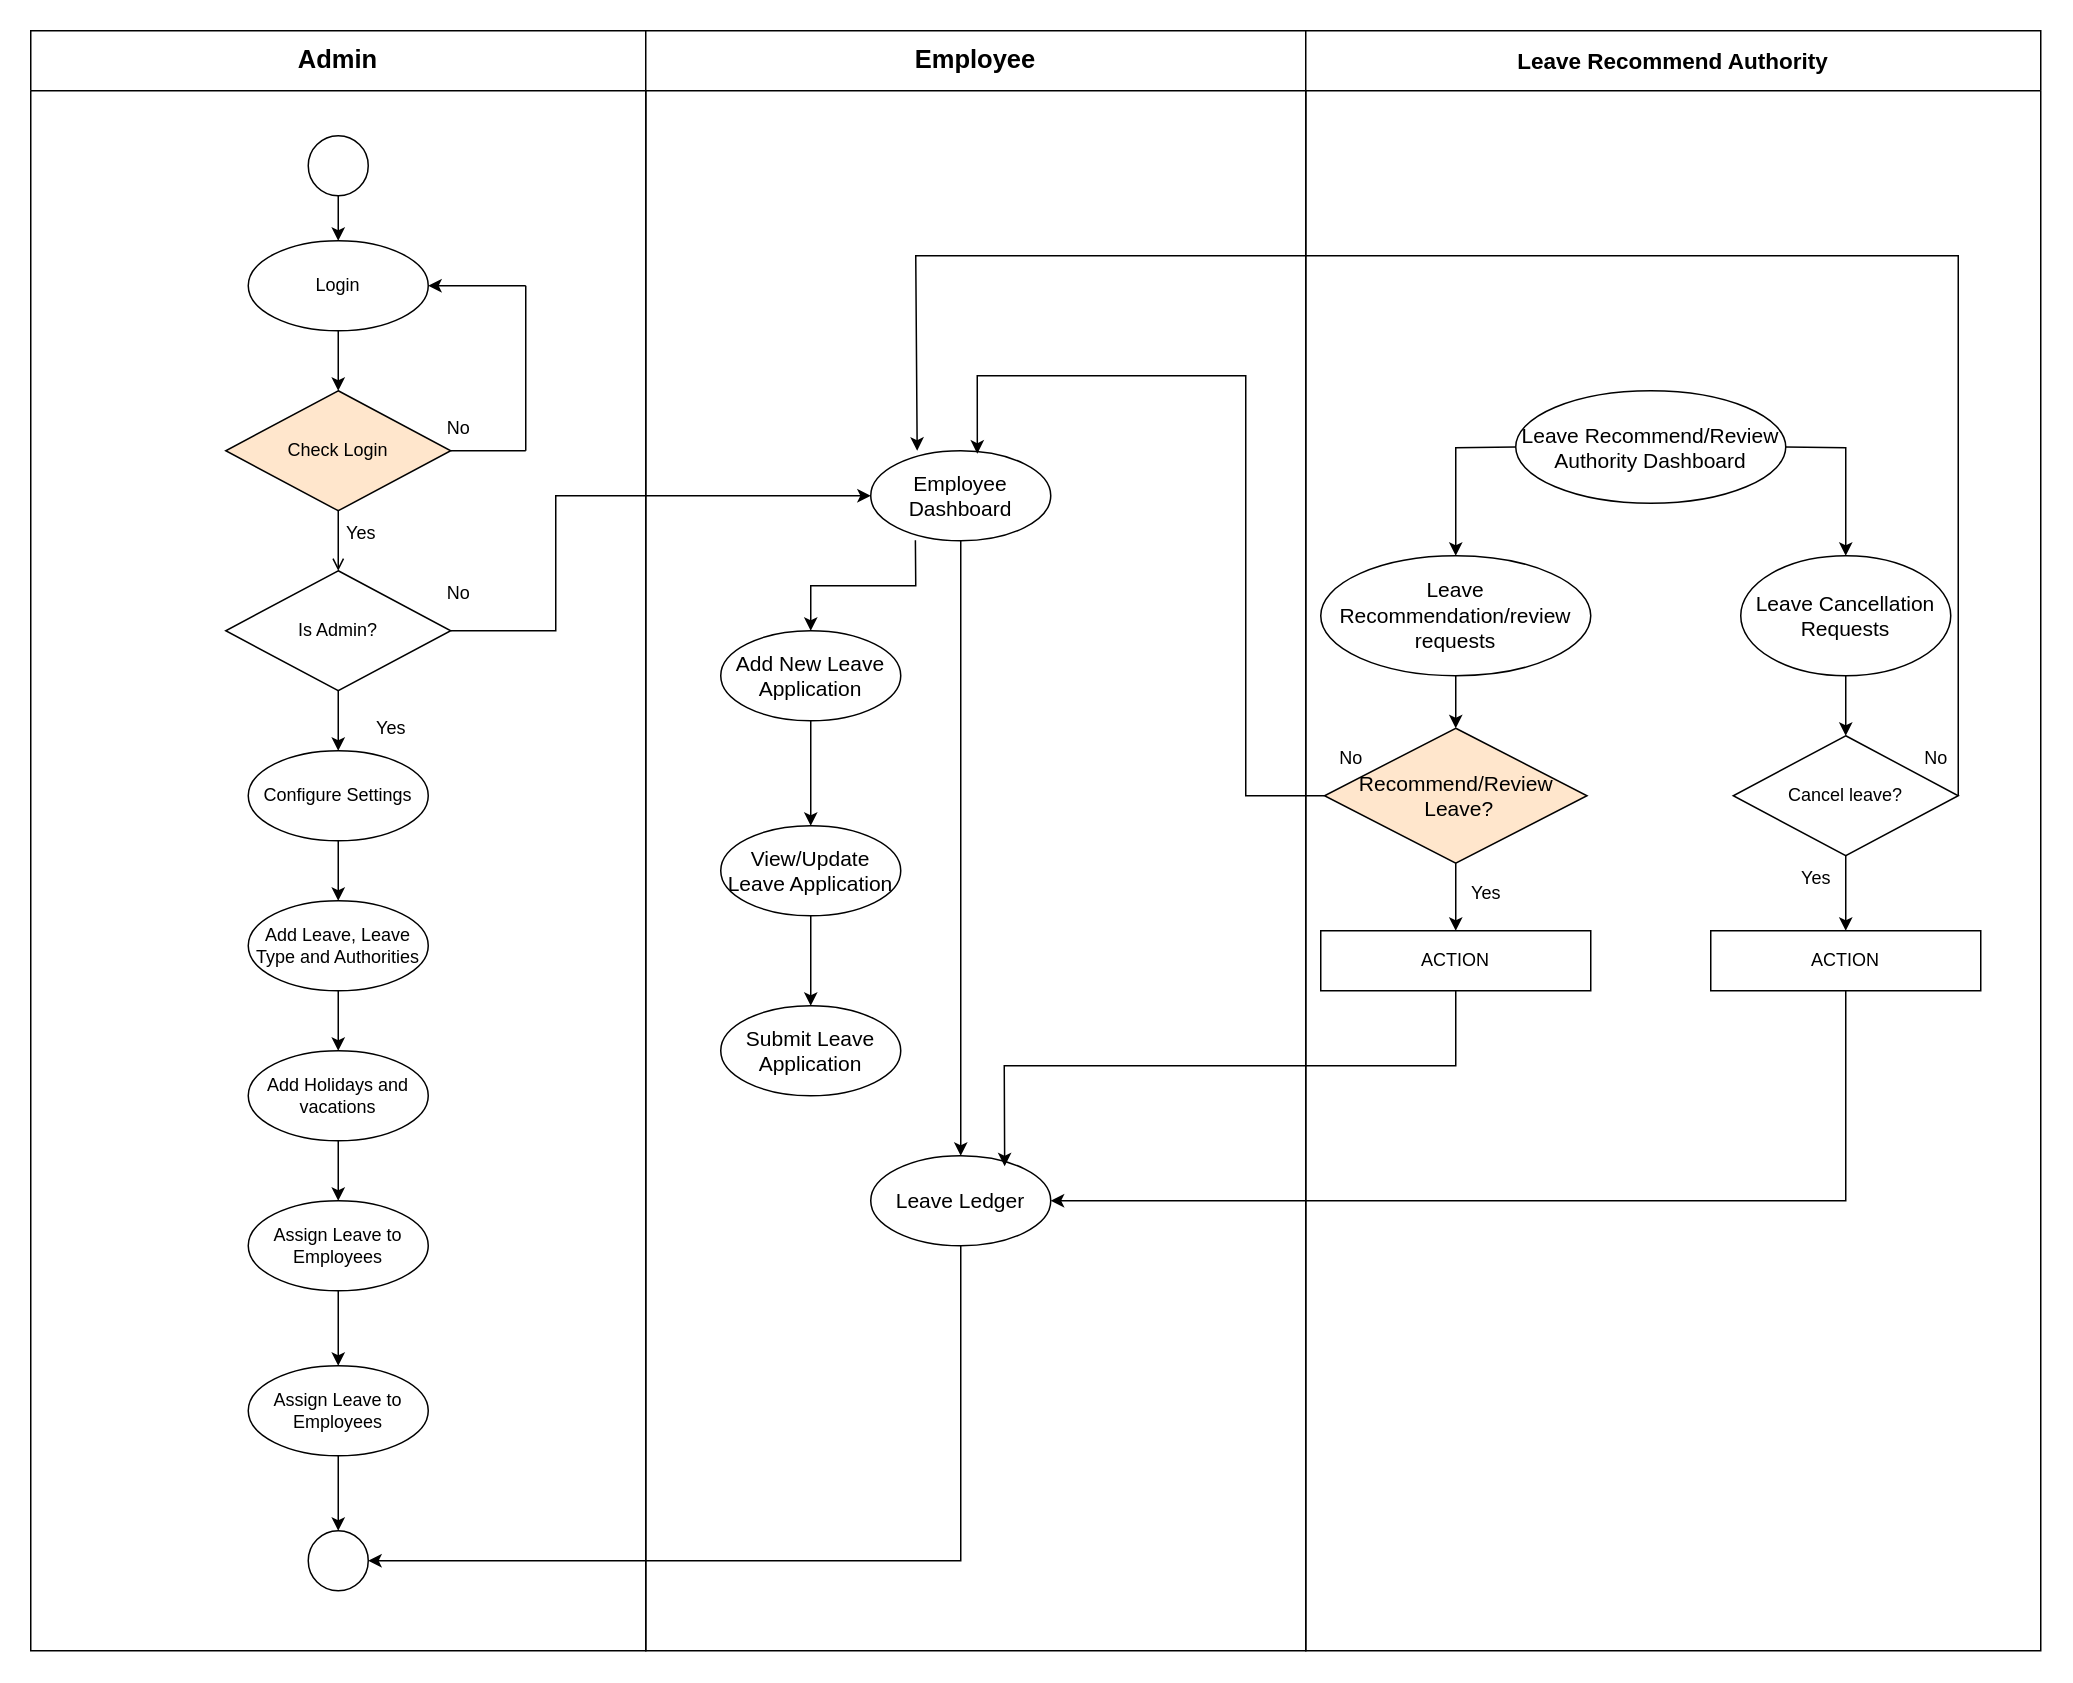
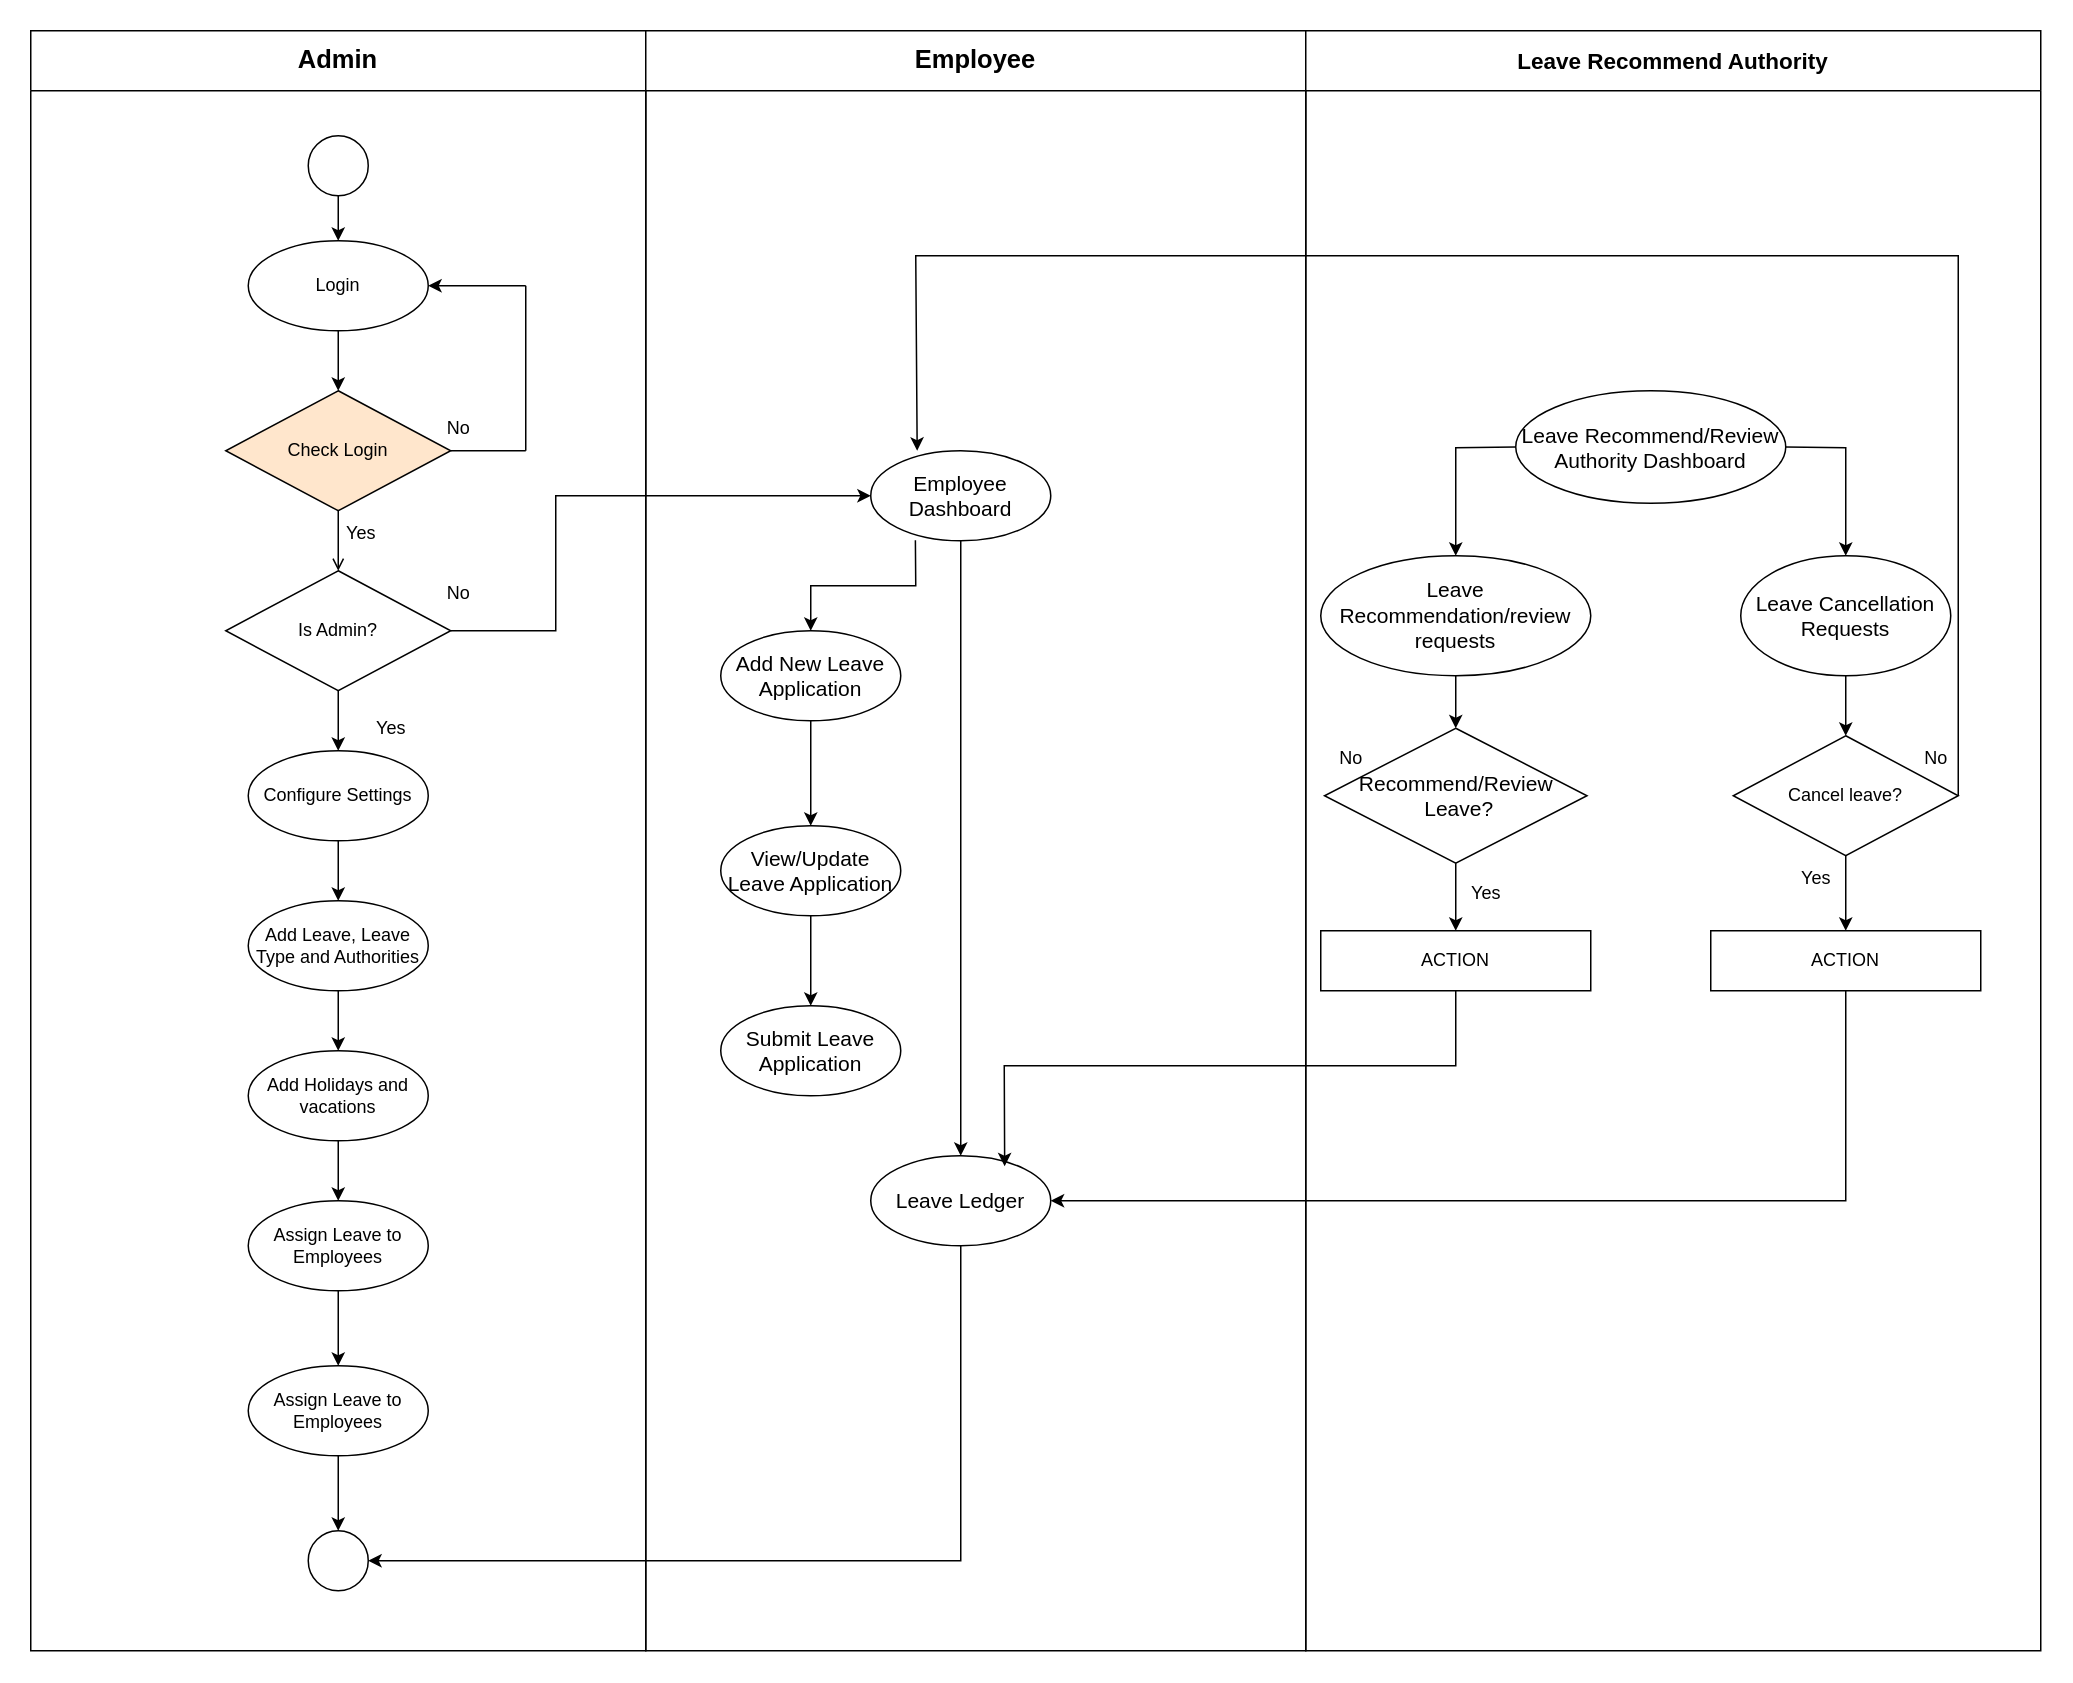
(1246, 457) -> none
(1456, 796) -> (1456, 796)
